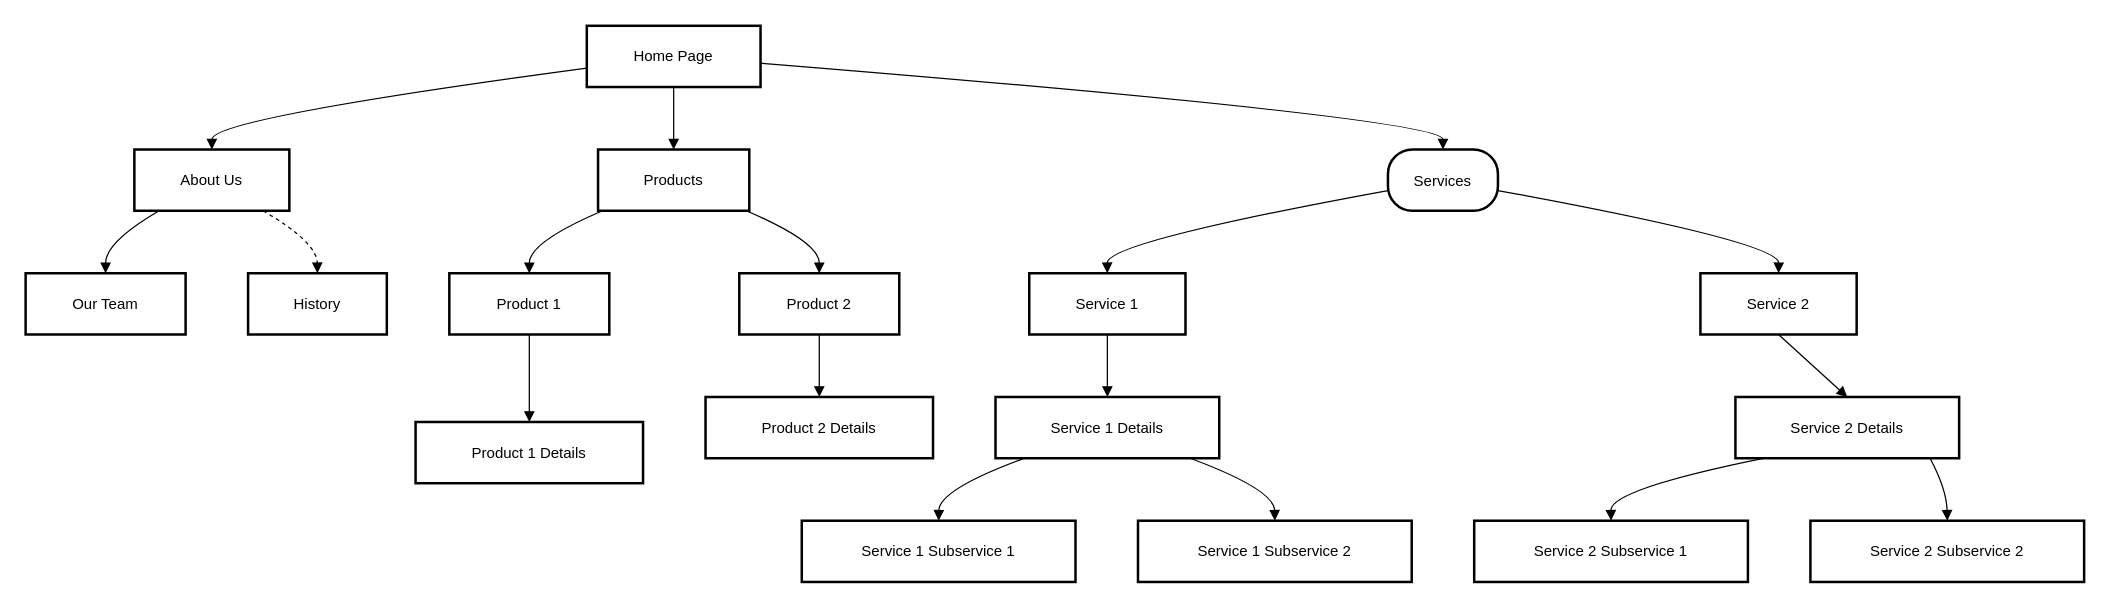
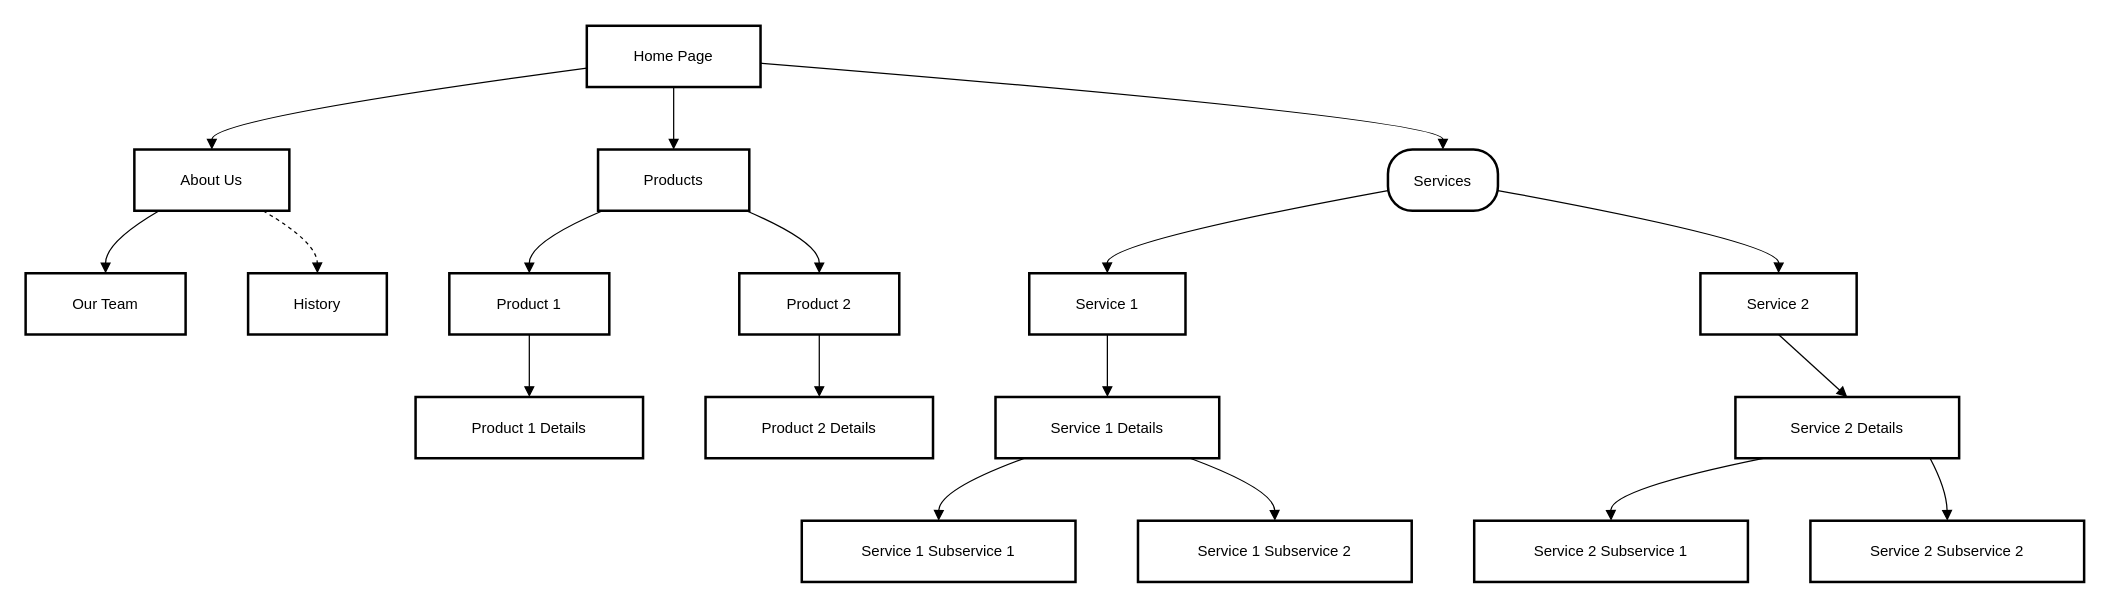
(529, 453) -> (529, 428)
